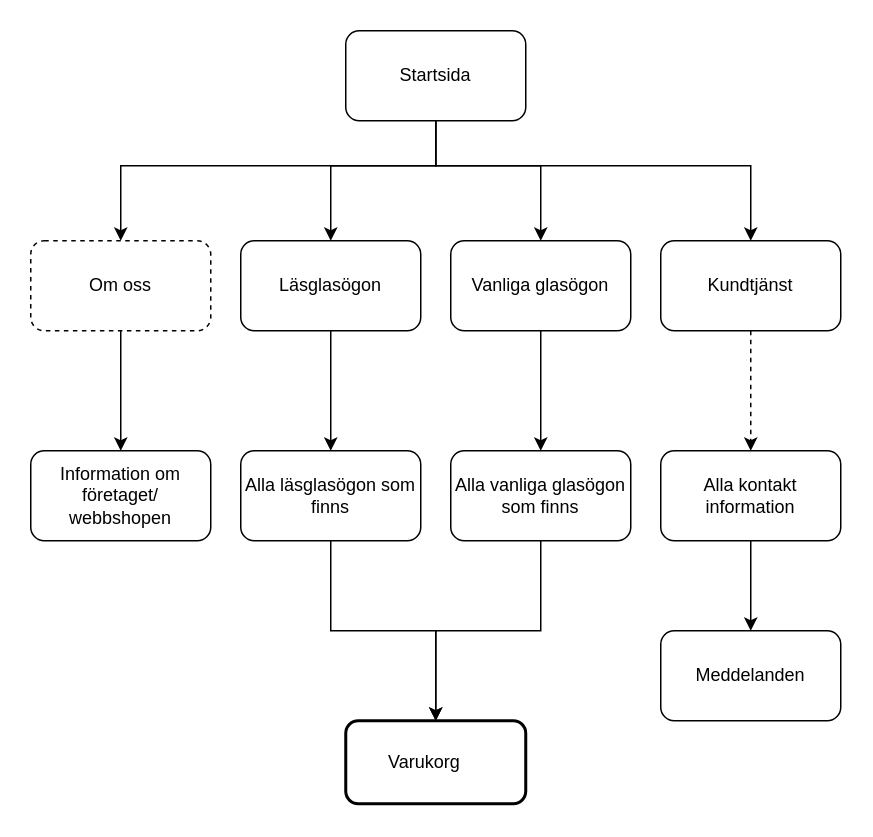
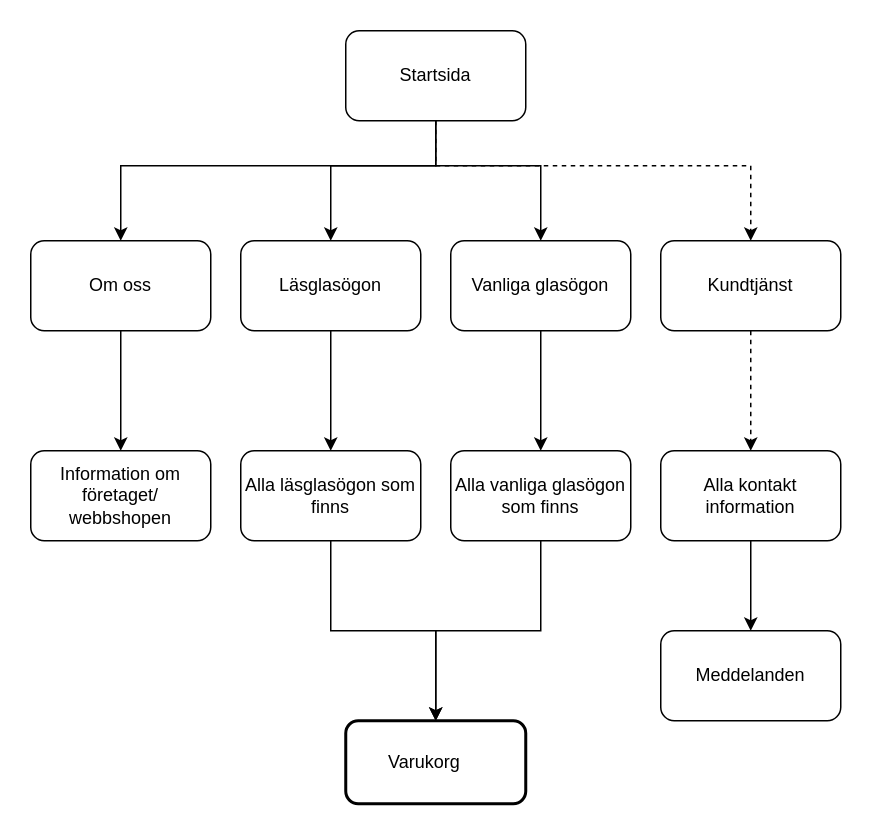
(679, 166) -> (679, 166)
(121, 286) -> (121, 286)
